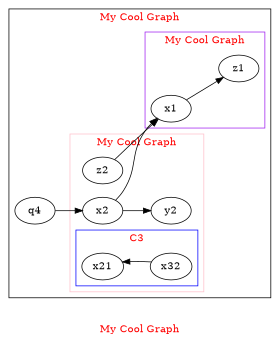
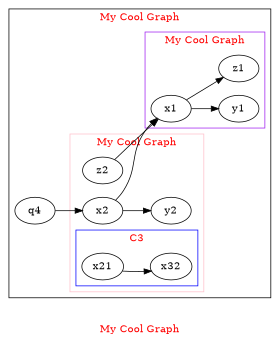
none -> (239, 109)
(141, 262) -> (133, 272)
